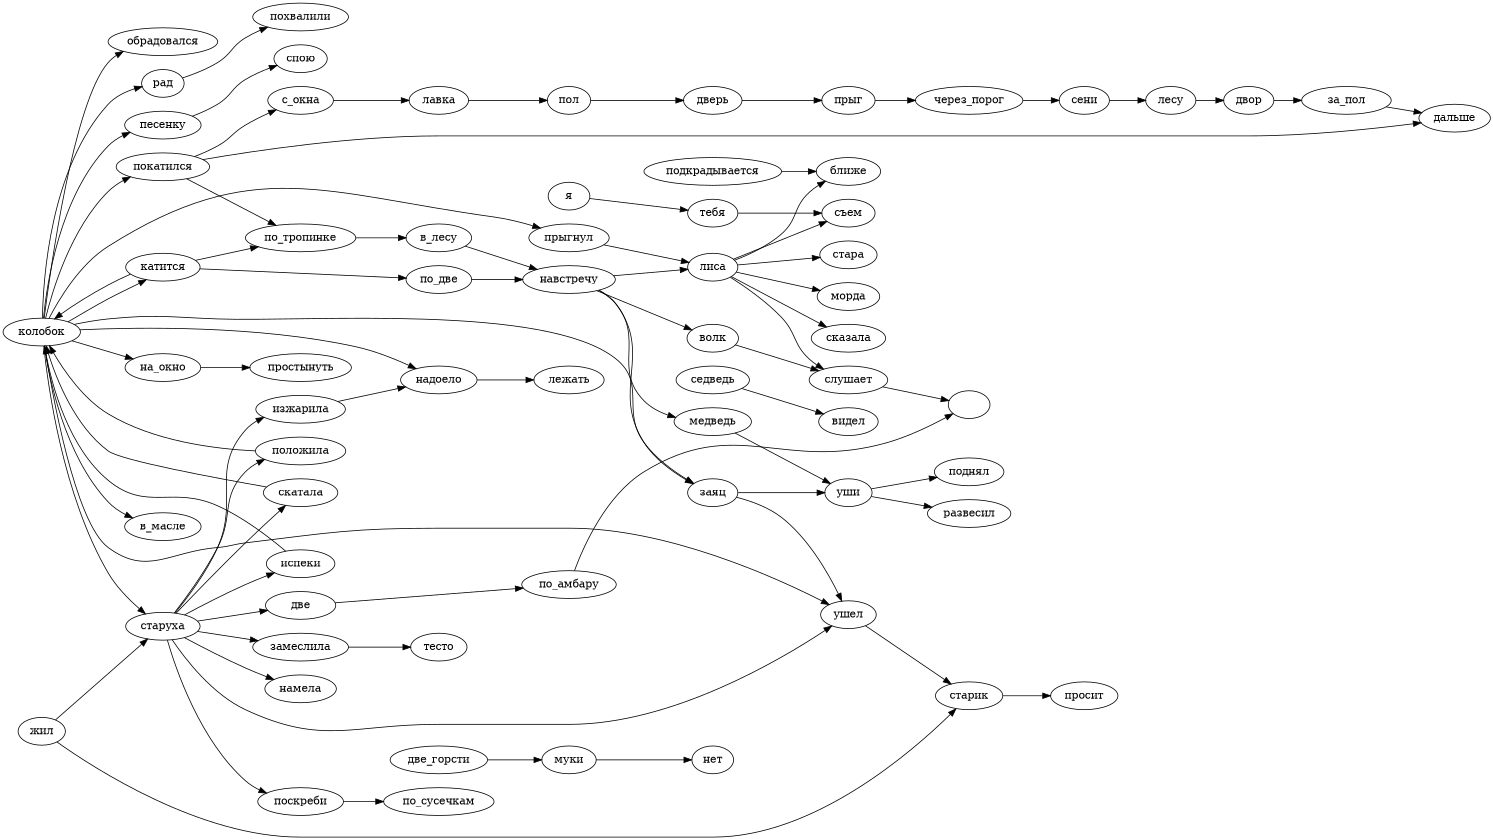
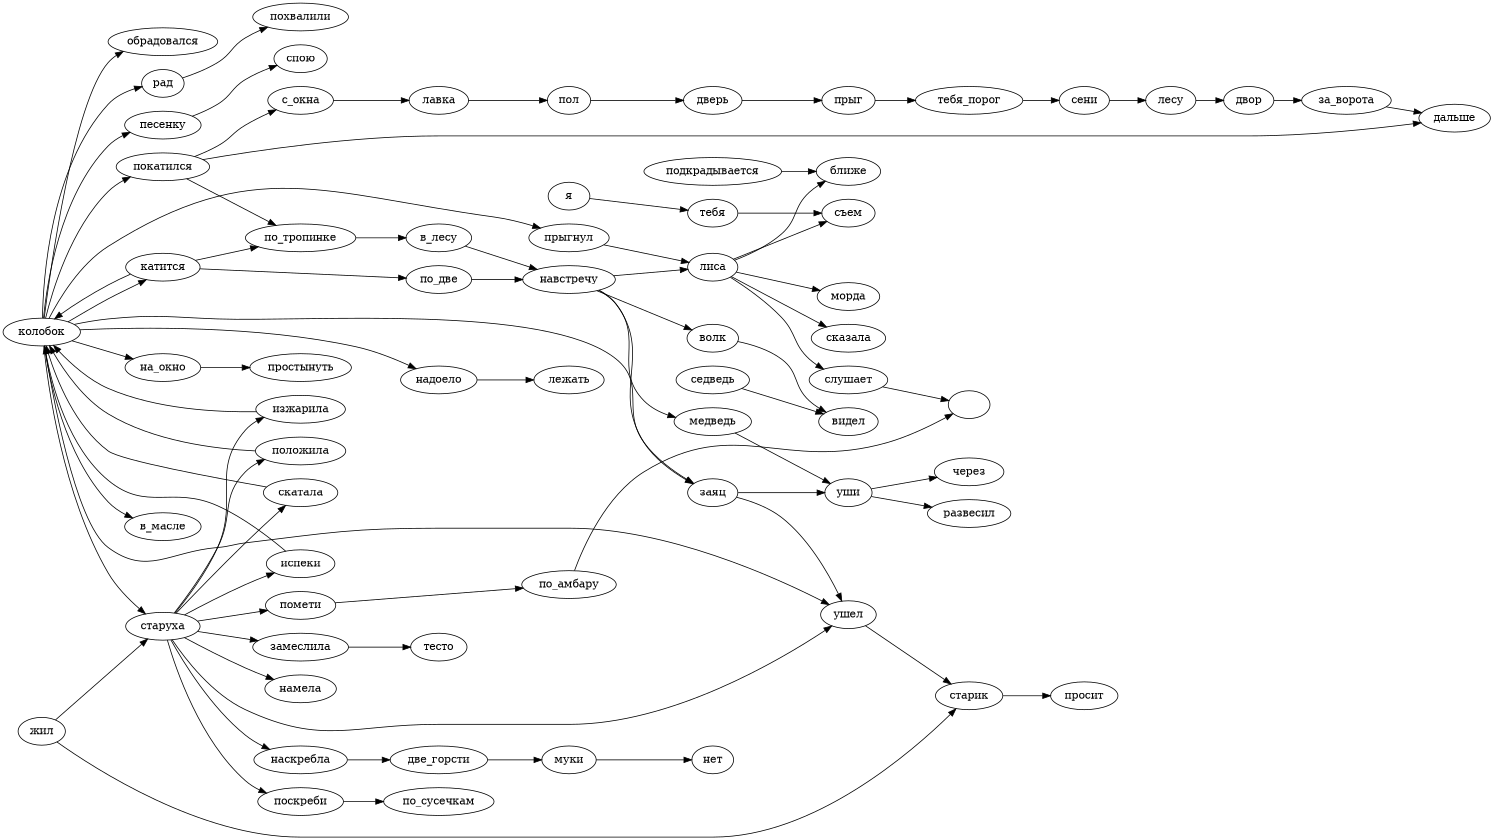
(969, 100) -> (969, 100)
(1346, 100) -> (1346, 100)
(848, 255) -> none
(773, 357) -> (787, 364)
(368, 395) -> (151, 402)
(969, 472) -> (969, 472)
(301, 605) -> (301, 605)
none -> (301, 760)
